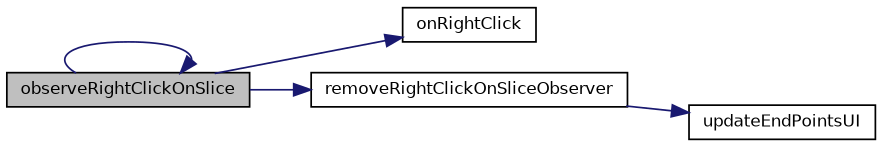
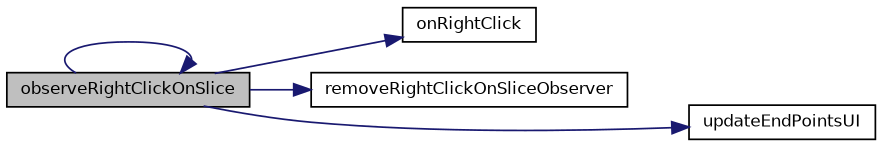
(649, 108) -> (437, 129)
